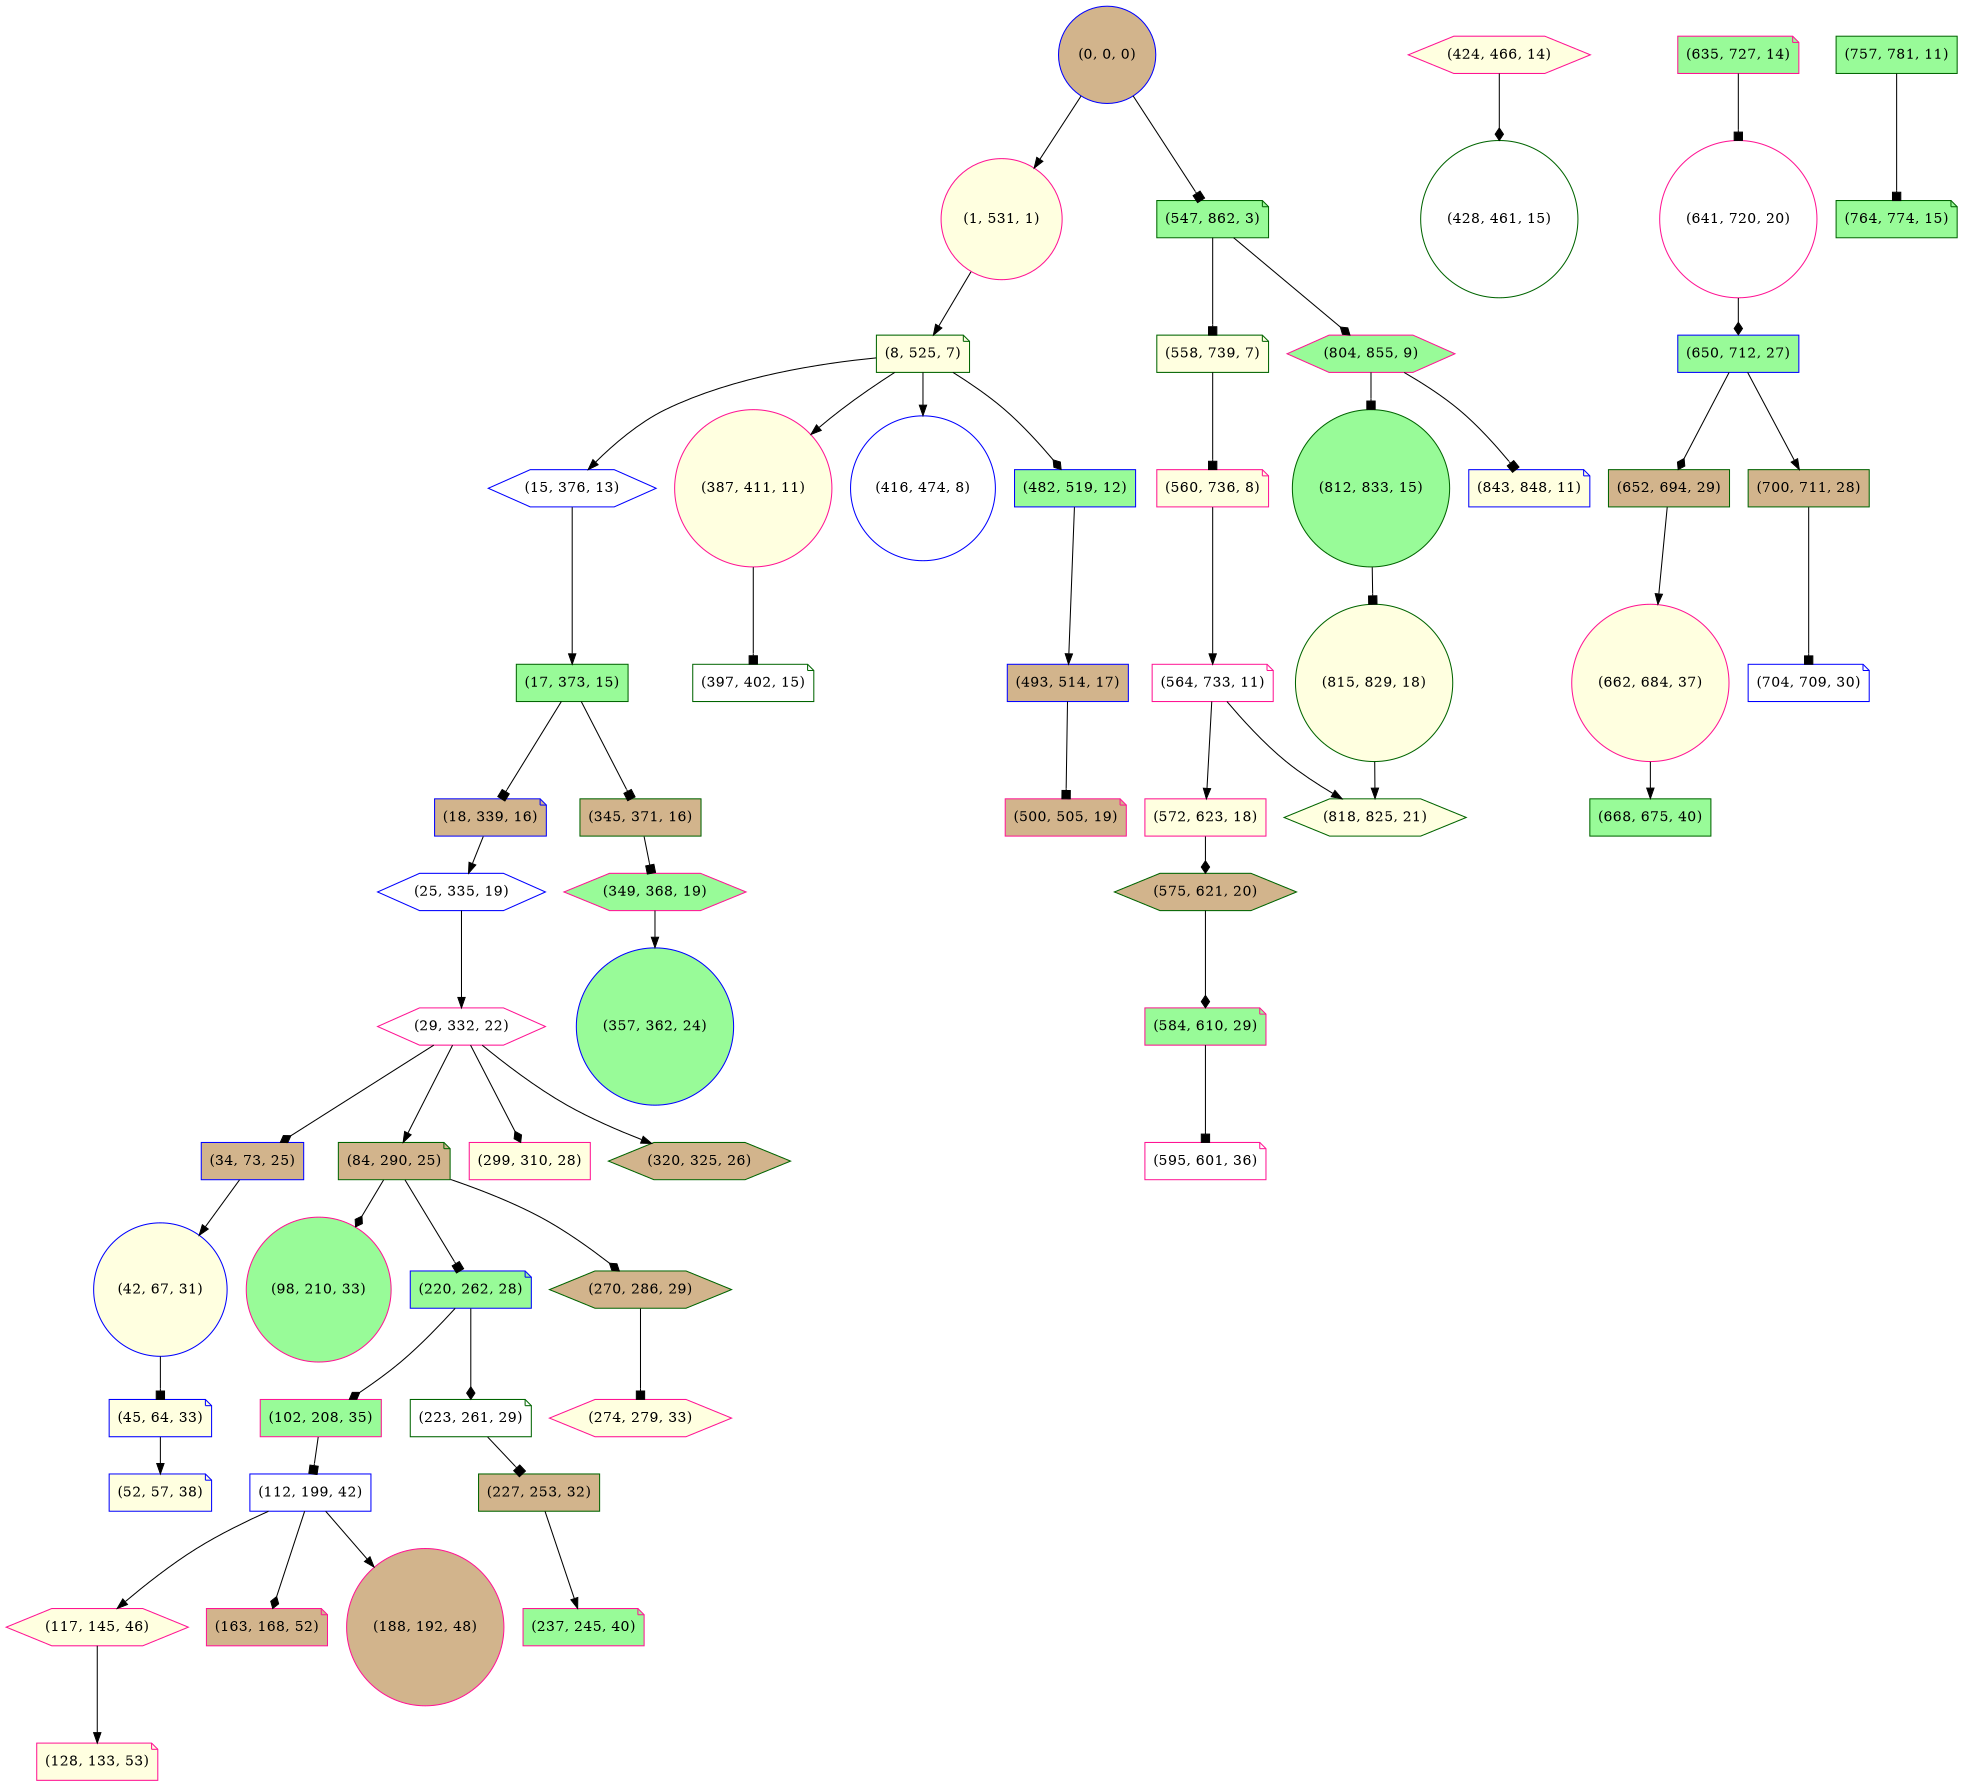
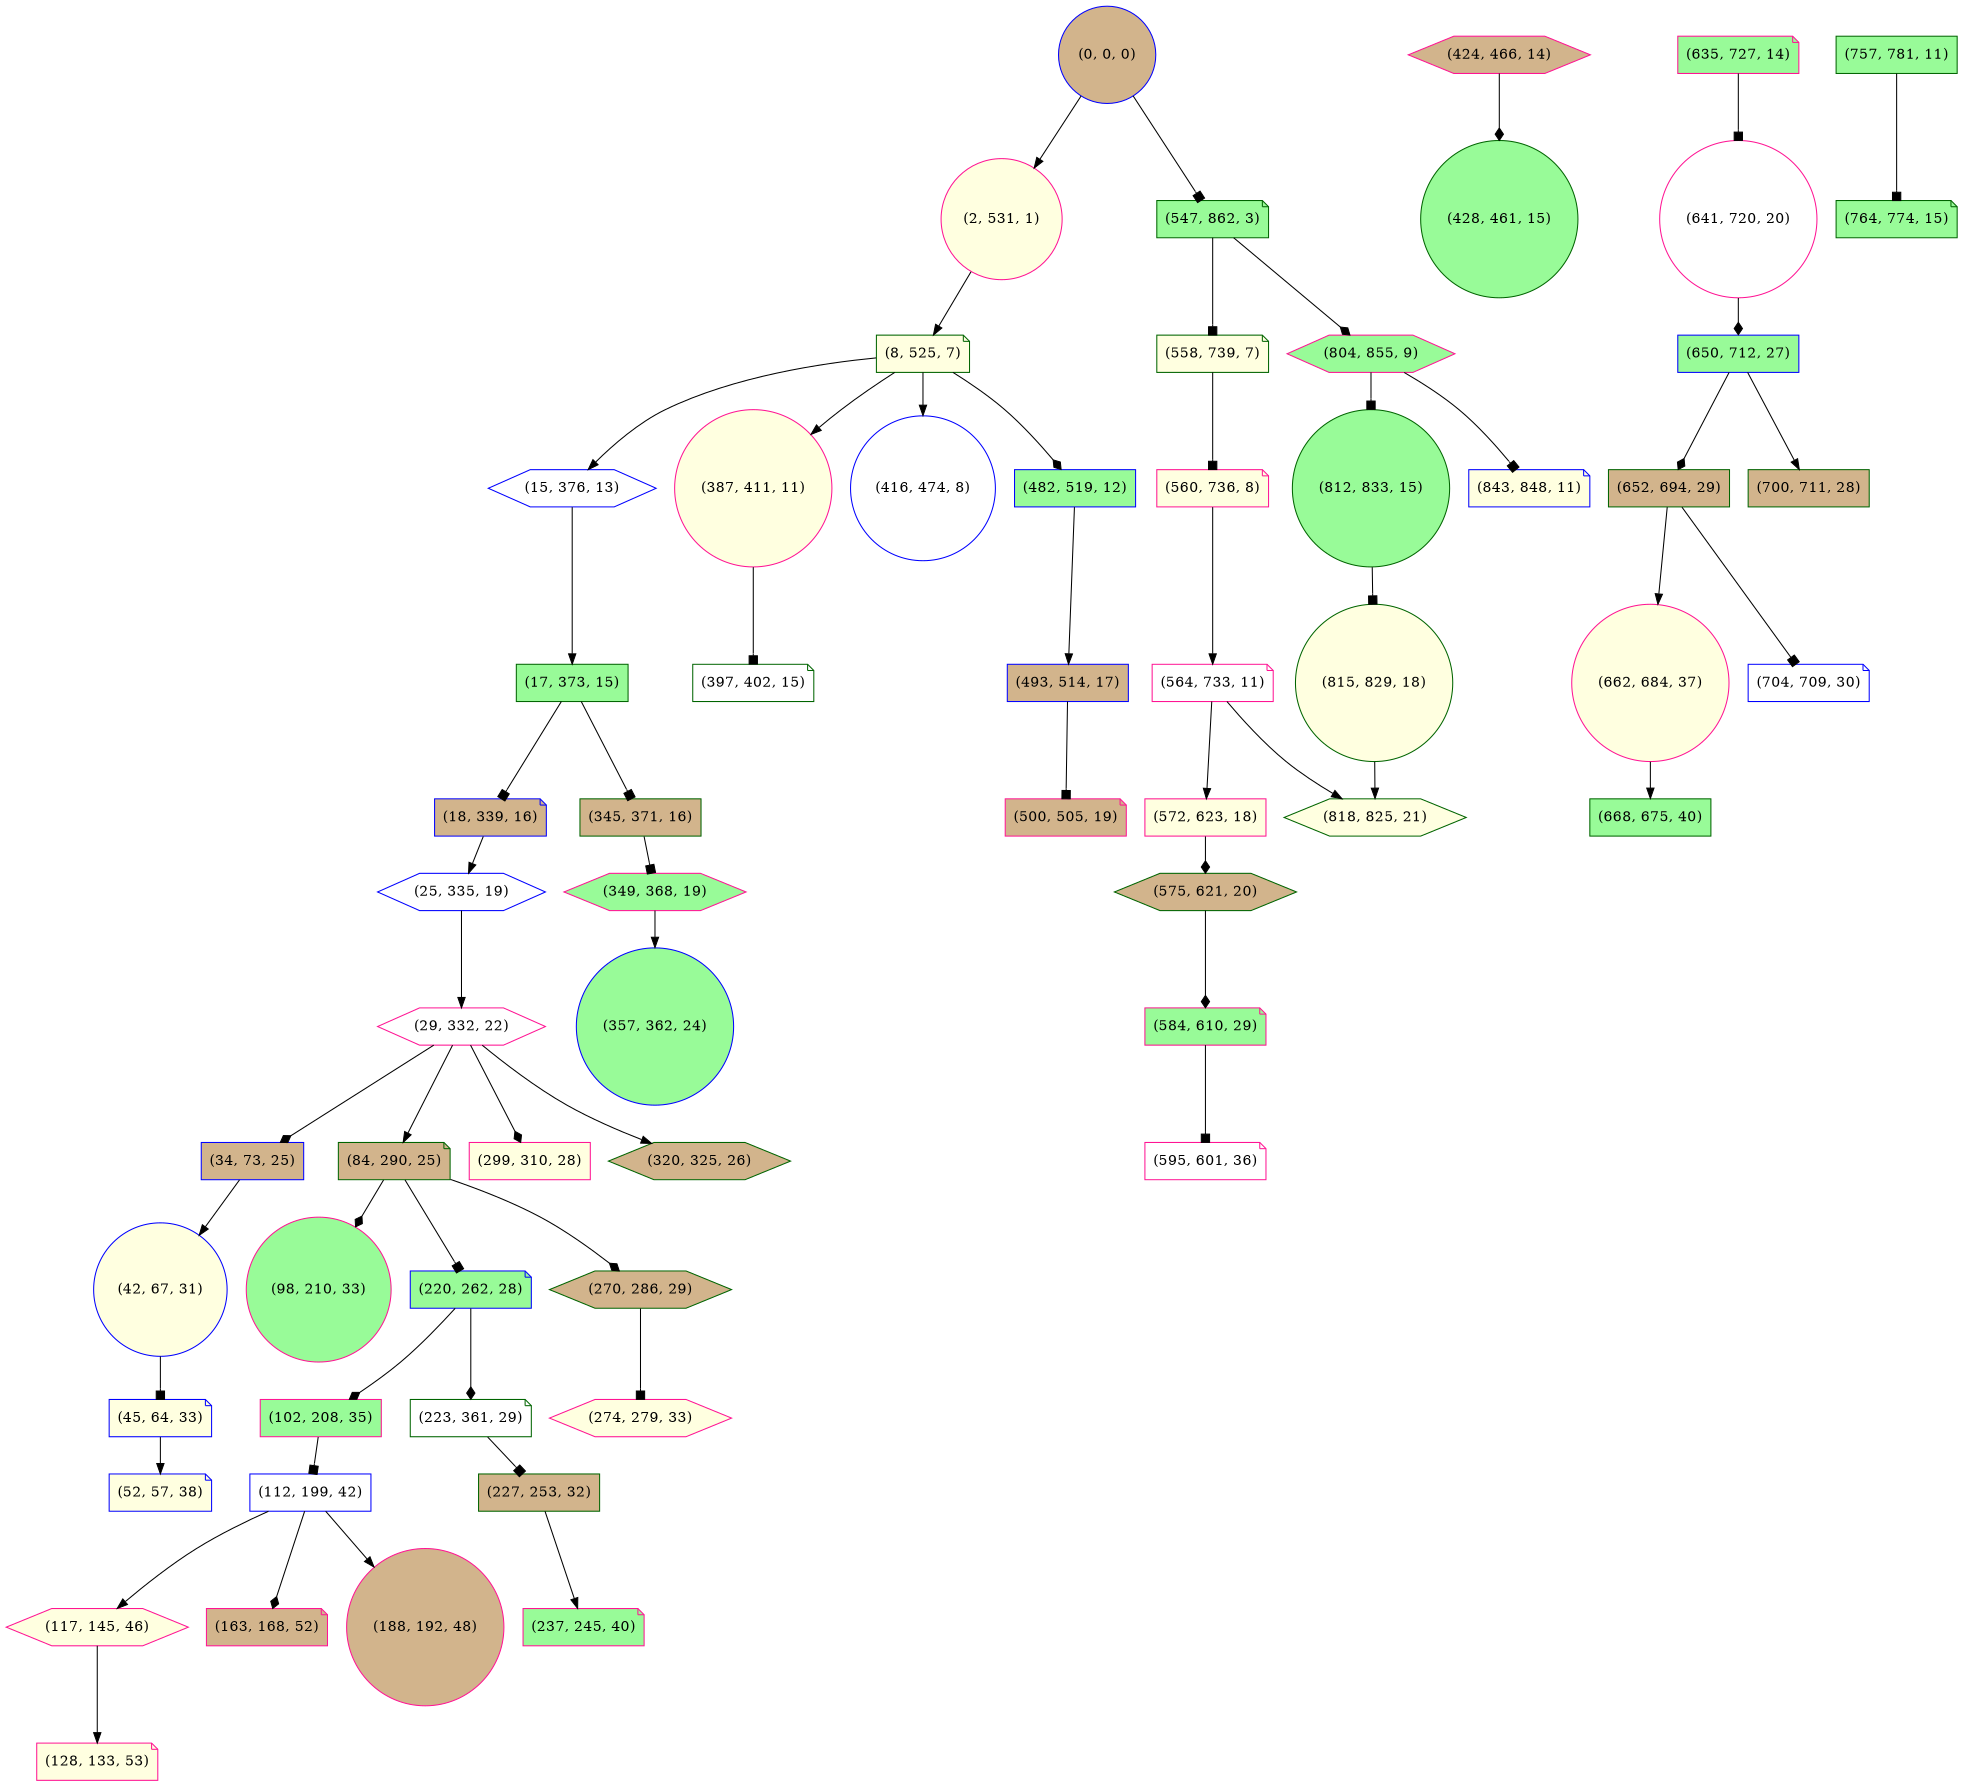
(1499, 55) -> (1499, 55)
(1002, 219) -> (1002, 219)
(1499, 219) -> (1499, 219)
(1809, 580) -> (1736, 581)
(471, 1418) -> (471, 1418)
